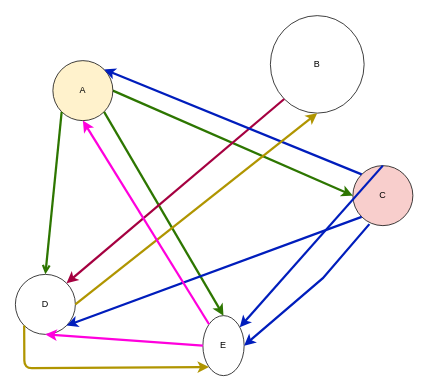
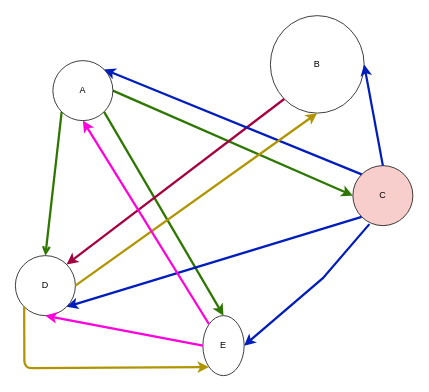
(83, 90) -> (83, 90)
(285, 276) -> (374, 119)
(45, 304) -> (45, 285)
